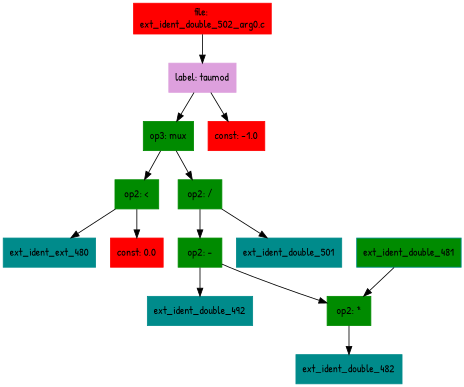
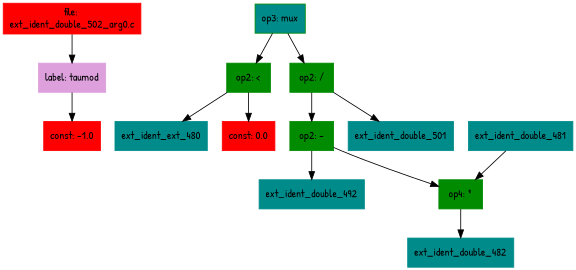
(187, 103) -> none
(168, 136) -> (280, 19)
(409, 253) -> (521, 136)
(349, 311) -> (461, 194)
